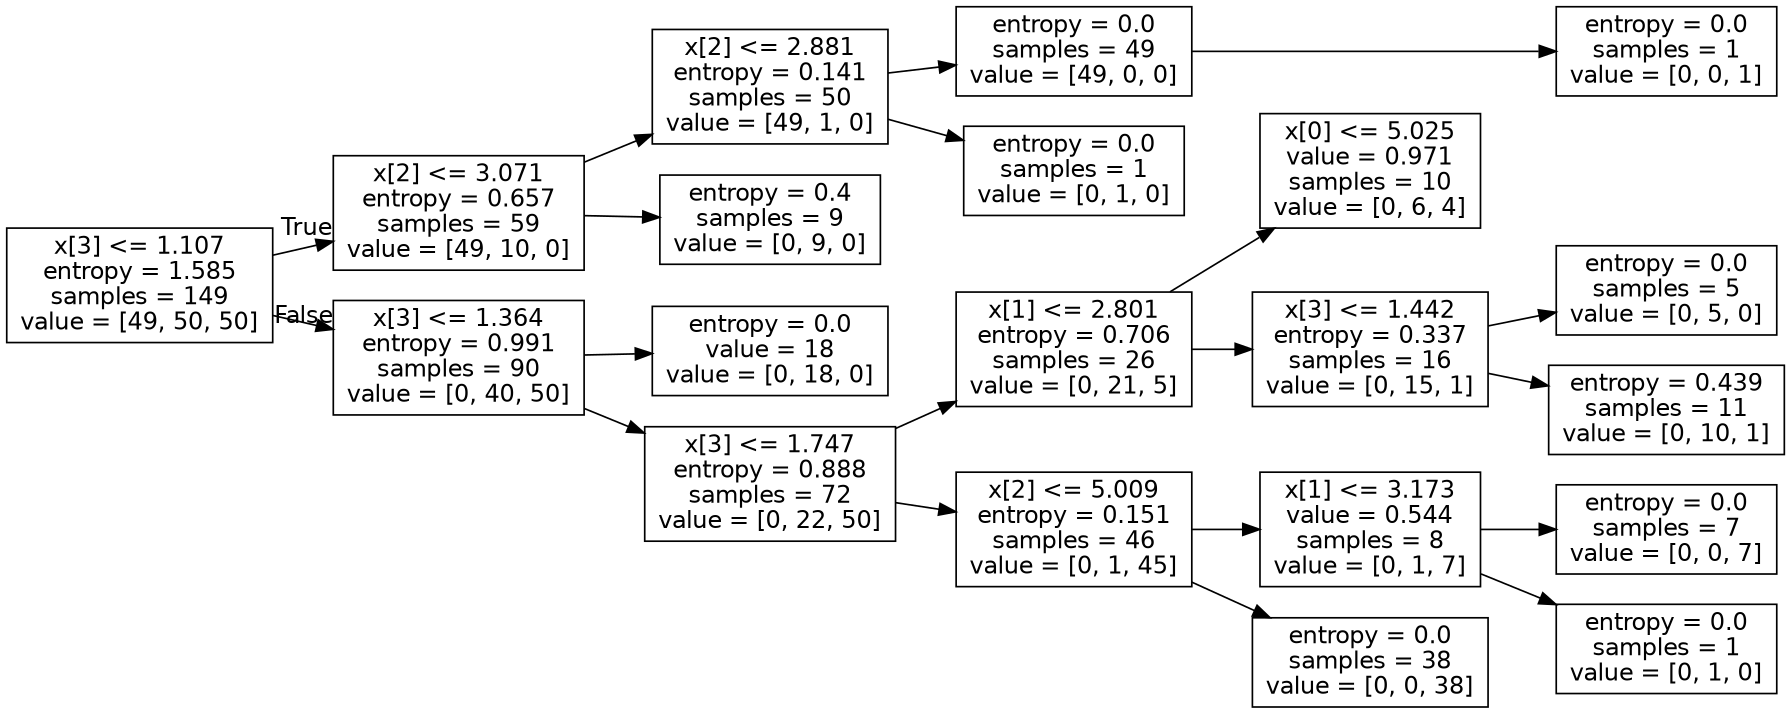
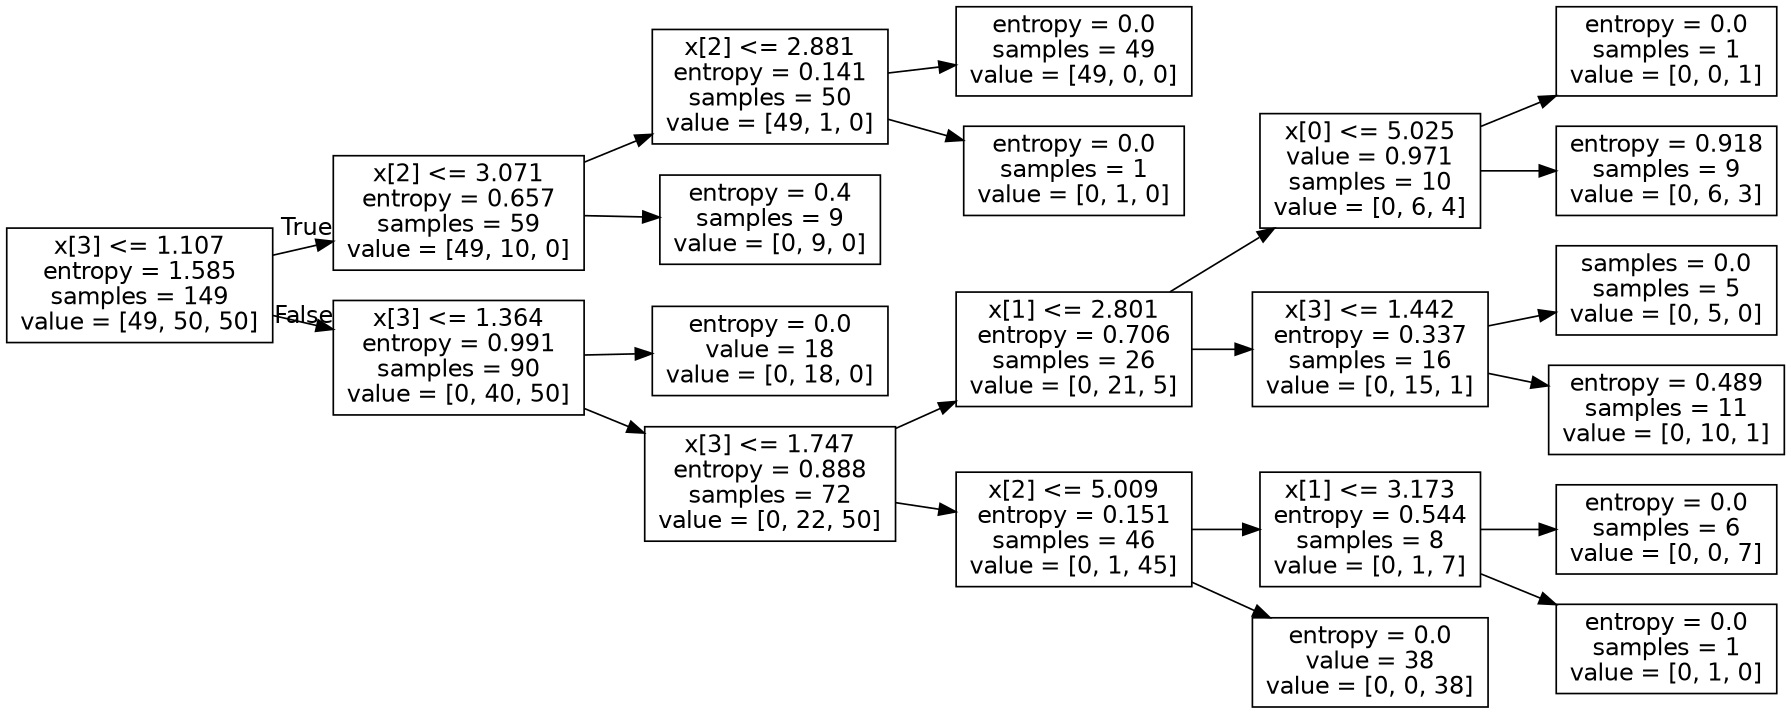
(1365, 51) -> (1511, 114)
none -> (1666, 171)
(1666, 290) -> (1666, 290)
(1666, 410) -> (1666, 410)
(1370, 529) -> (1370, 529)
(1666, 529) -> (1666, 529)
(1370, 662) -> (1370, 662)
